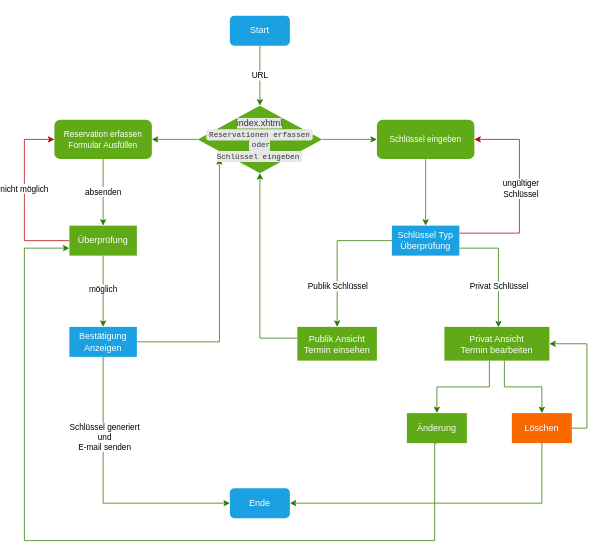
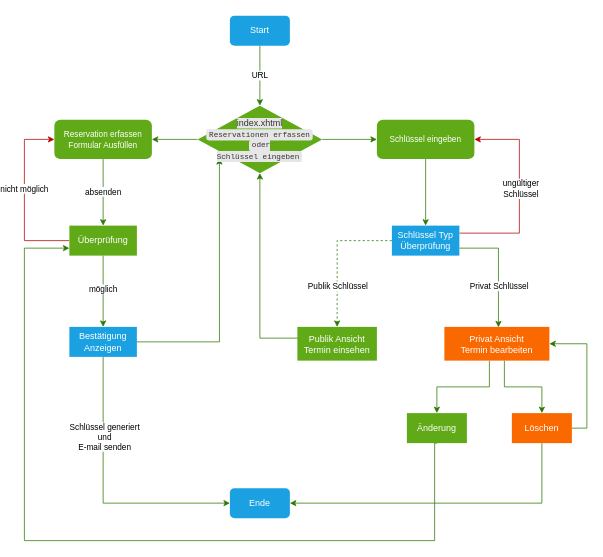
(344, 240) -> (344, 240)
(497, 344) -> (497, 344)
